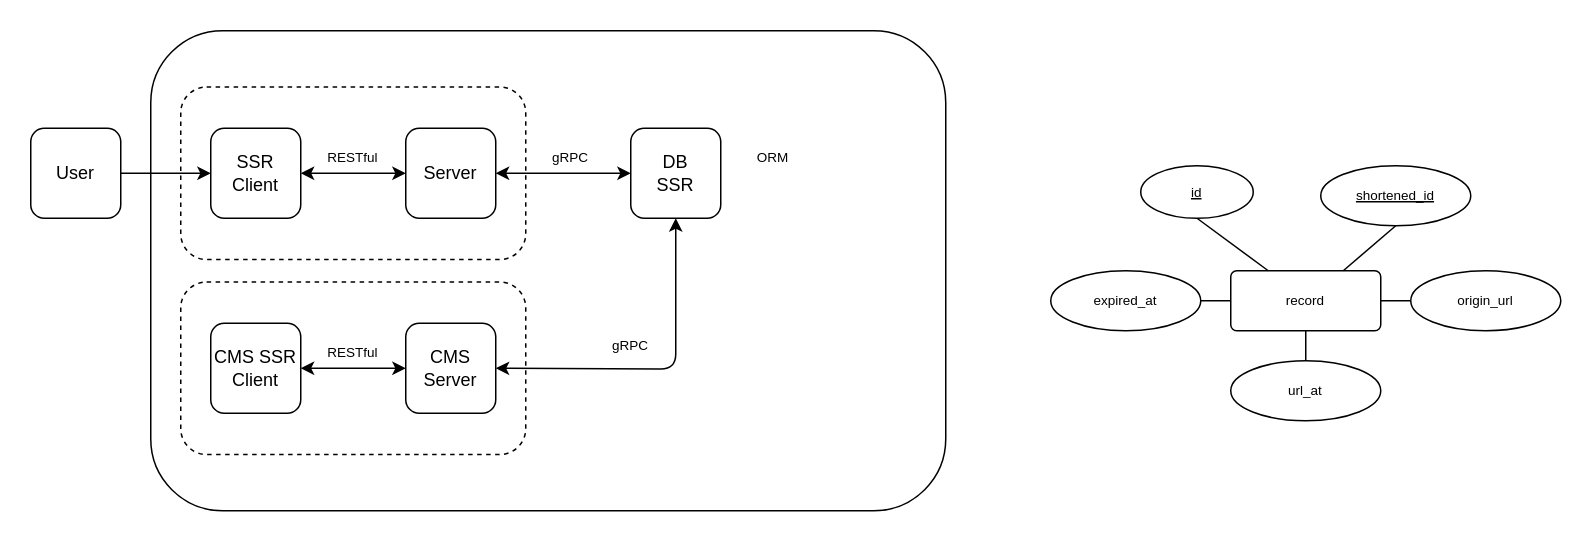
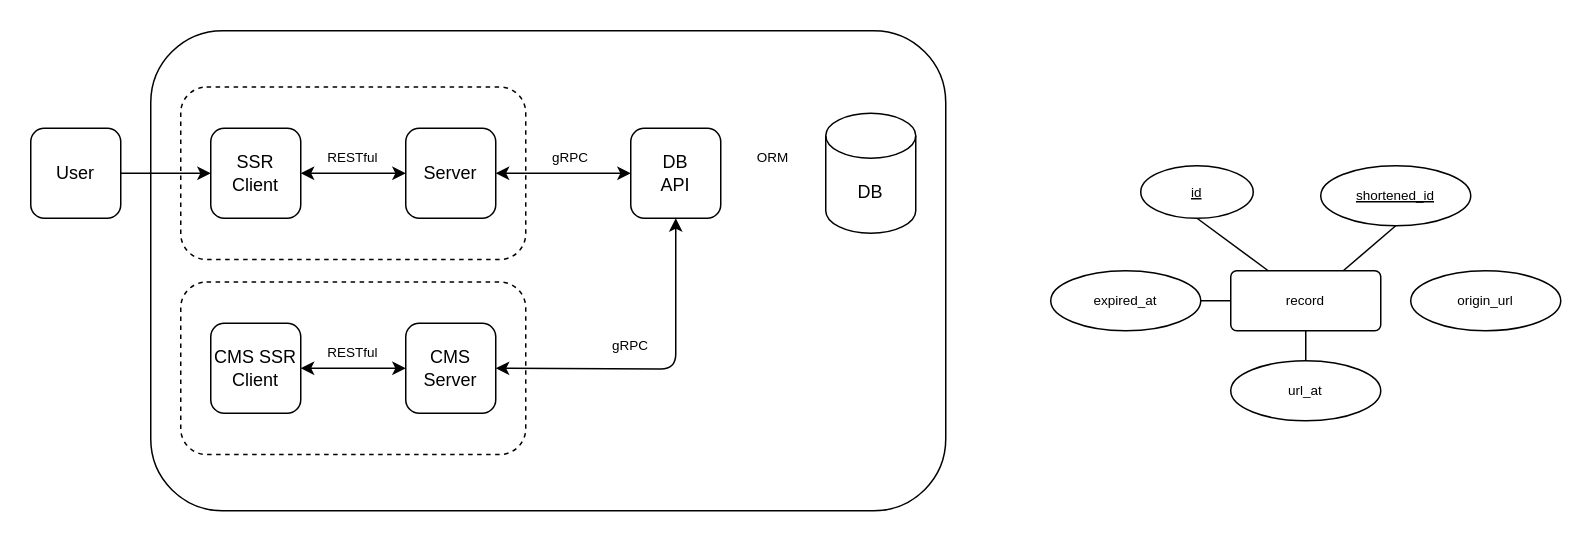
(676, 173) -> (676, 173)
none -> (871, 173)
(1396, 301) -> none
